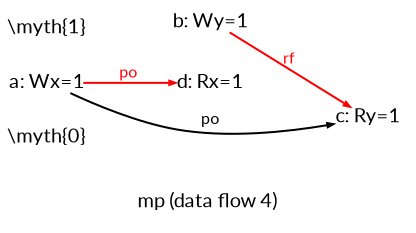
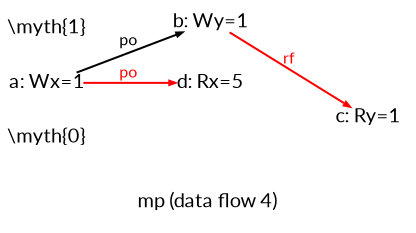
(211, 83) -> (211, 83)
(196, 132) -> (127, 54)
